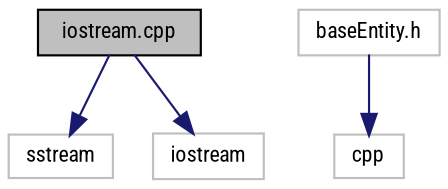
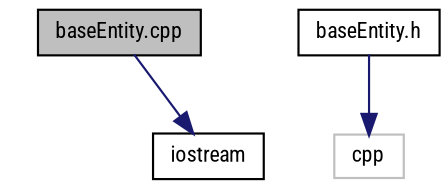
(119, 33) -> (119, 33)
(369, 33) -> (369, 33)
(61, 156) -> none
(208, 156) -> (208, 156)
